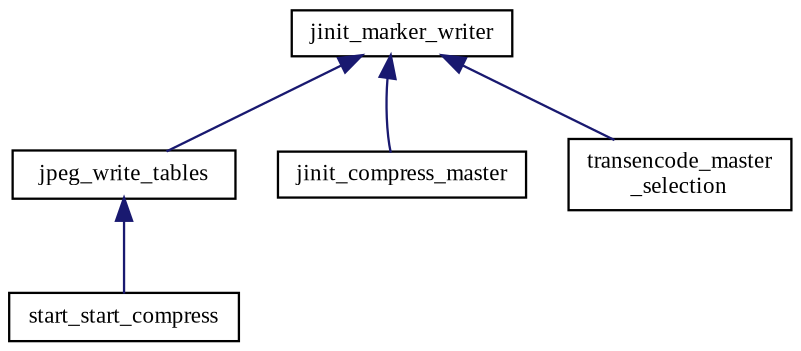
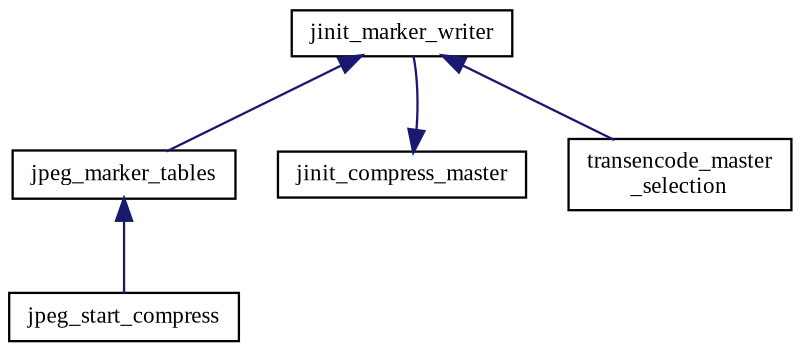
(387, 116) -> (417, 92)
(124, 175) -> (124, 175)
(124, 317) -> (124, 317)
